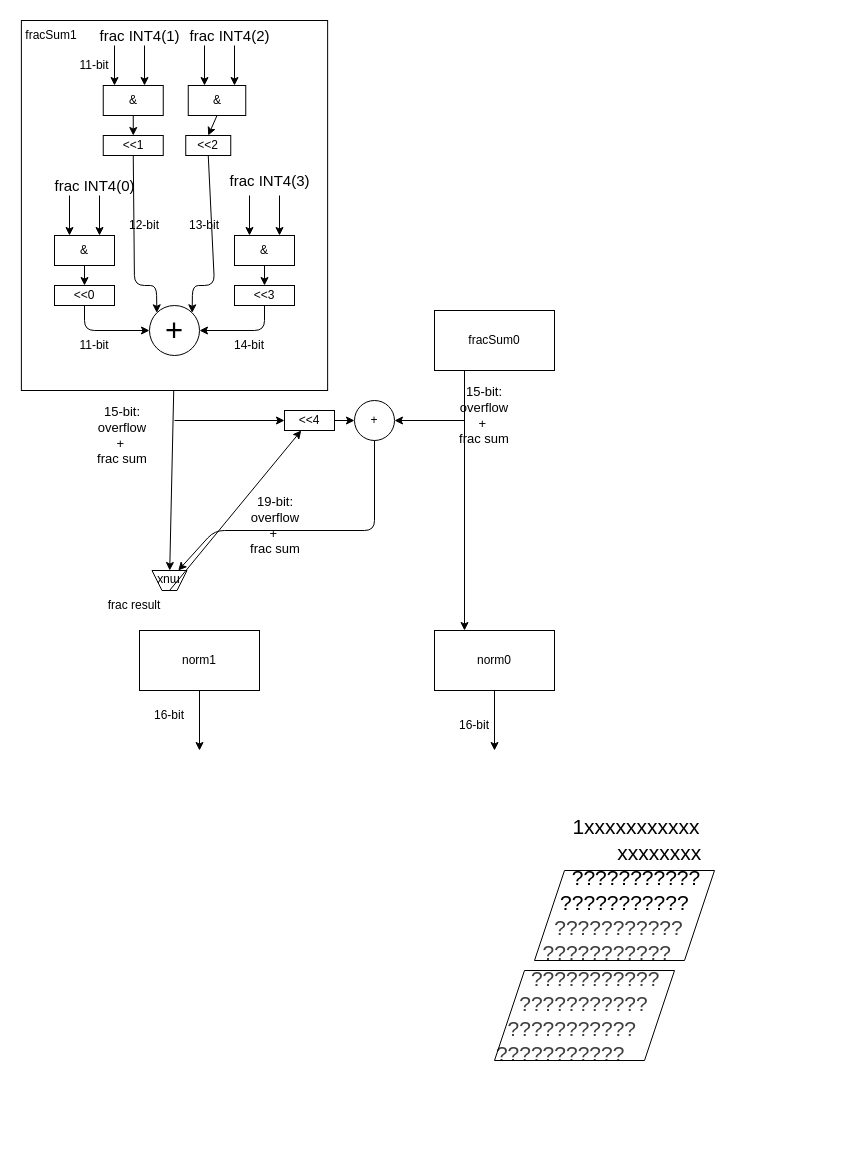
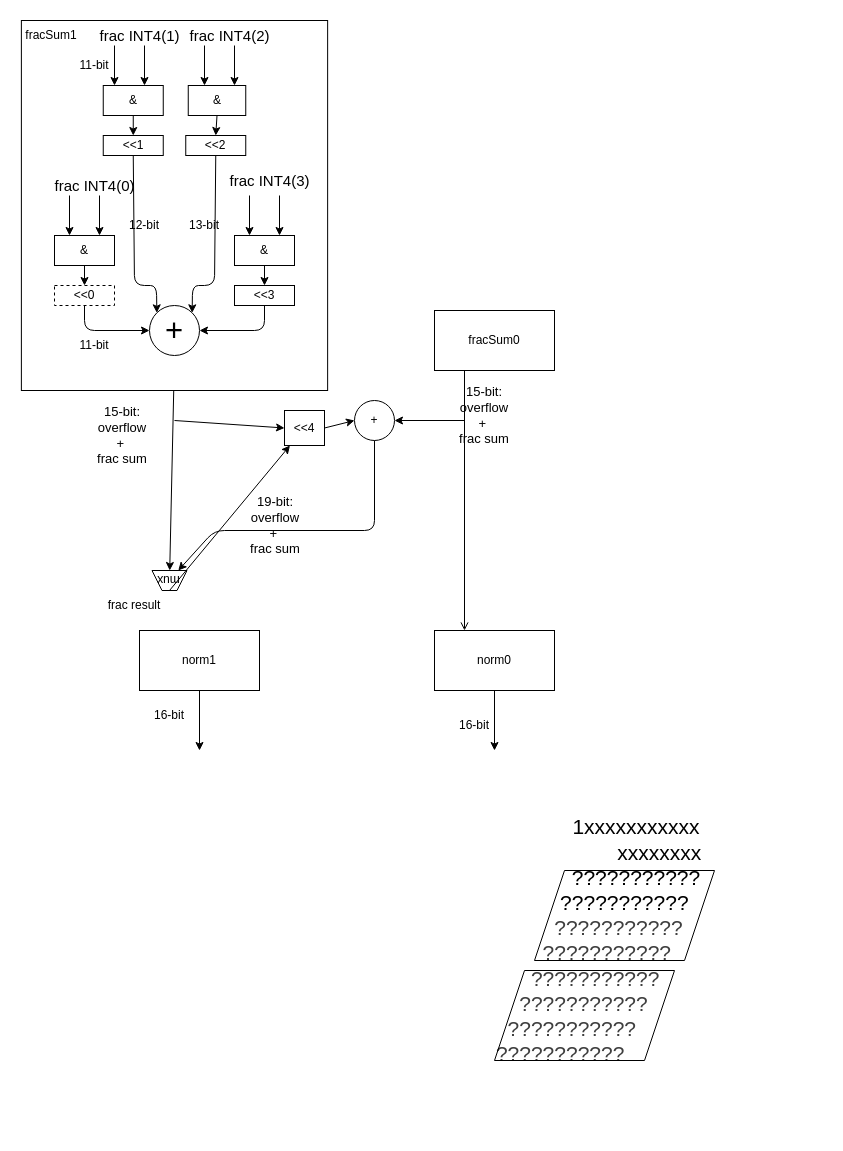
(208, 146) -> (216, 146)
(85, 296) -> (85, 296)
(250, 346) -> none
(310, 421) -> (305, 428)
(465, 622) -> (465, 624)
